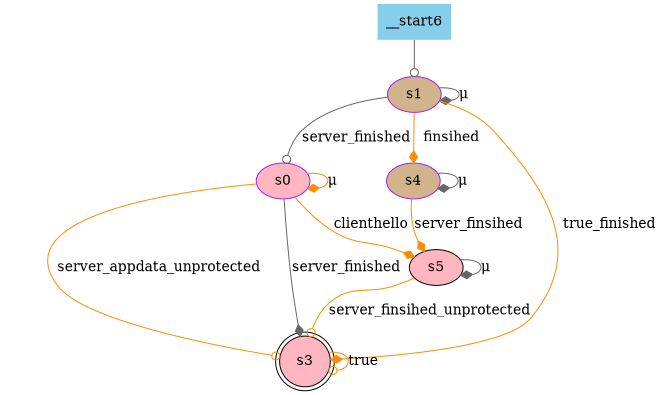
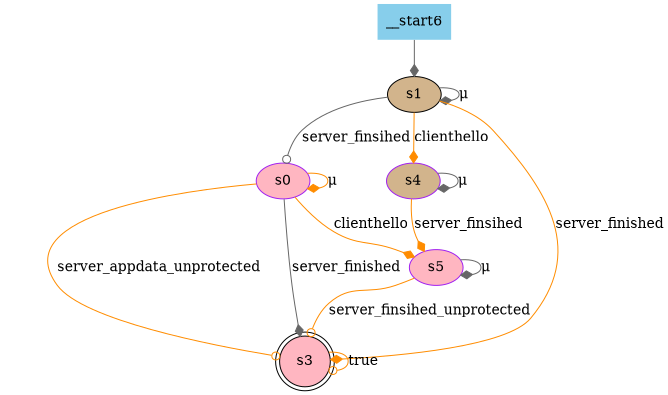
(414, 54) -> (414, 54)
(414, 94) -> (414, 94)
(356, 138) -> (356, 138)
(452, 138) -> (452, 138)
(610, 224) -> (610, 224)
(436, 268) -> (436, 268)
